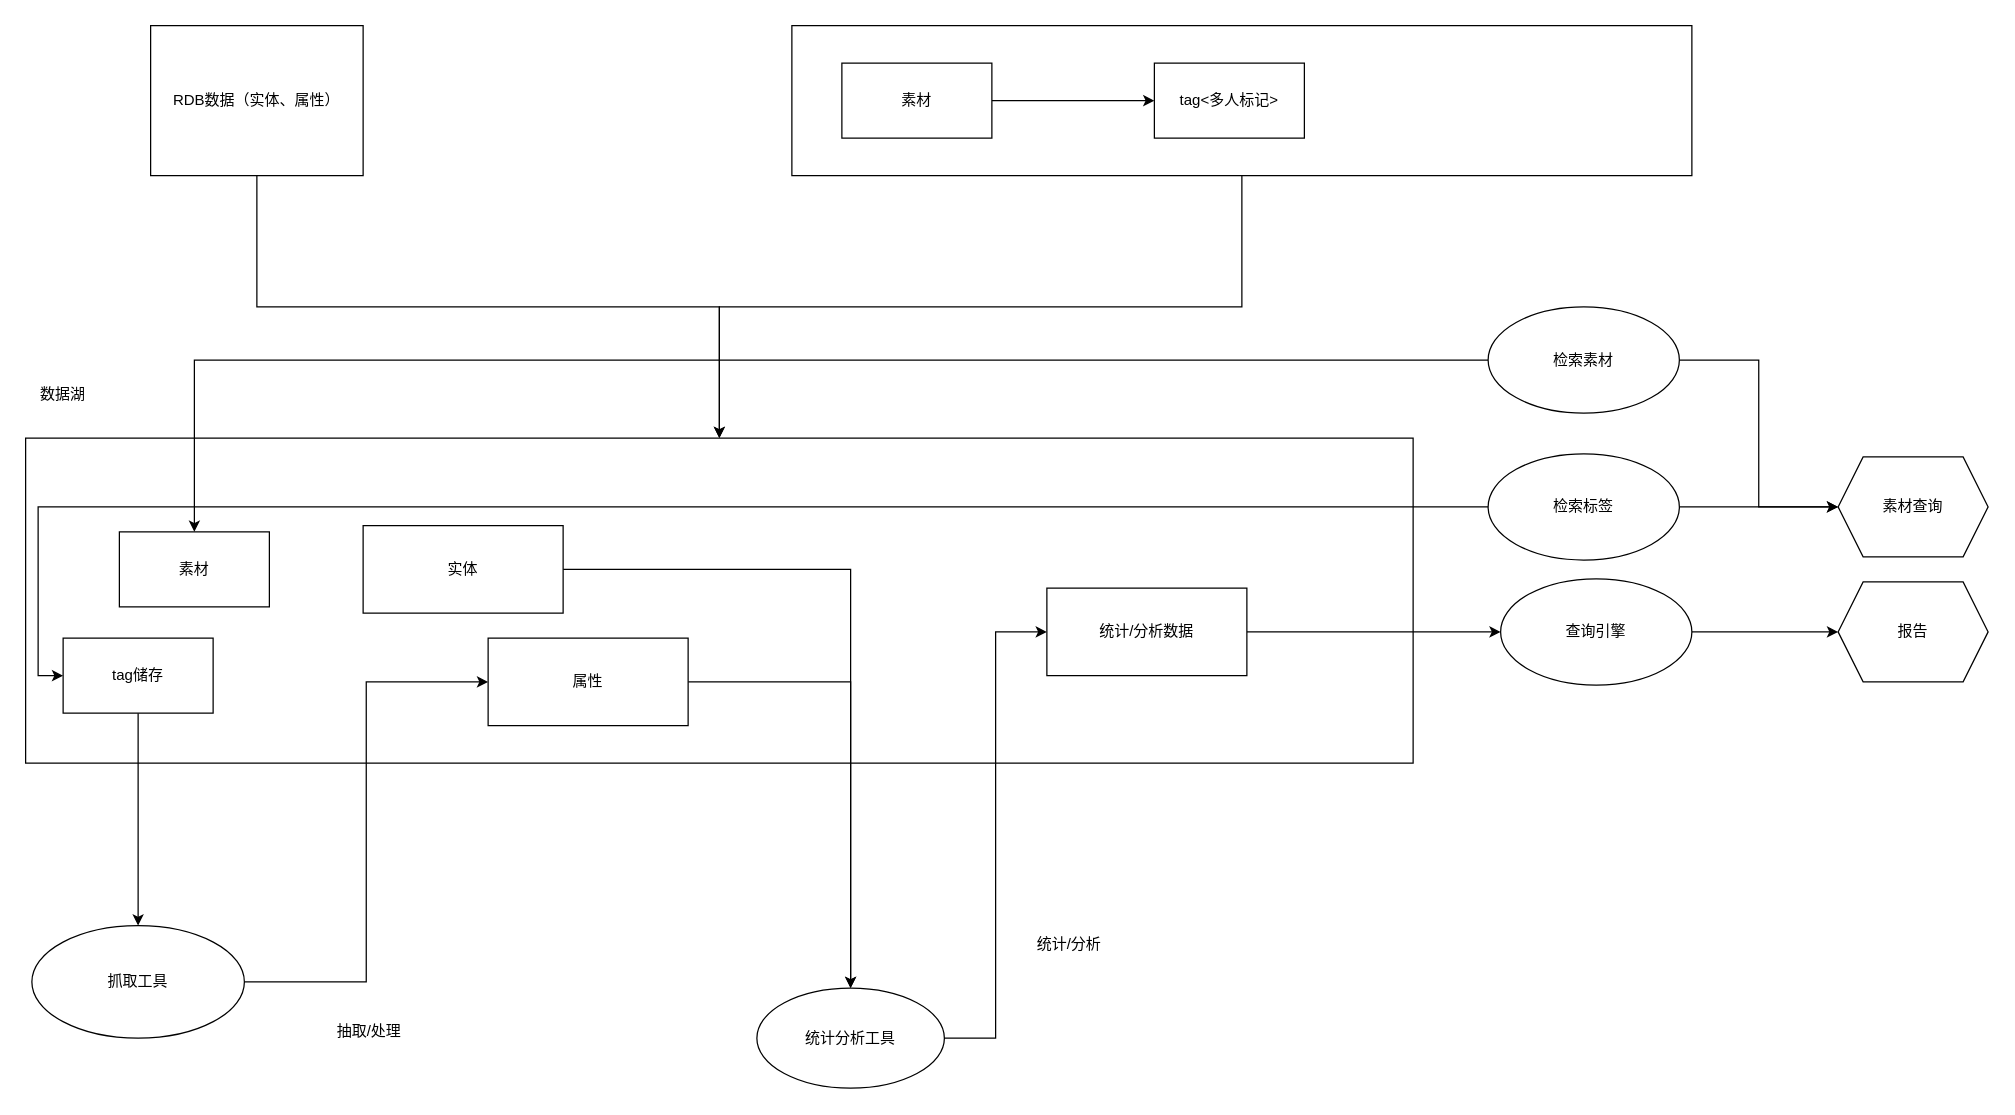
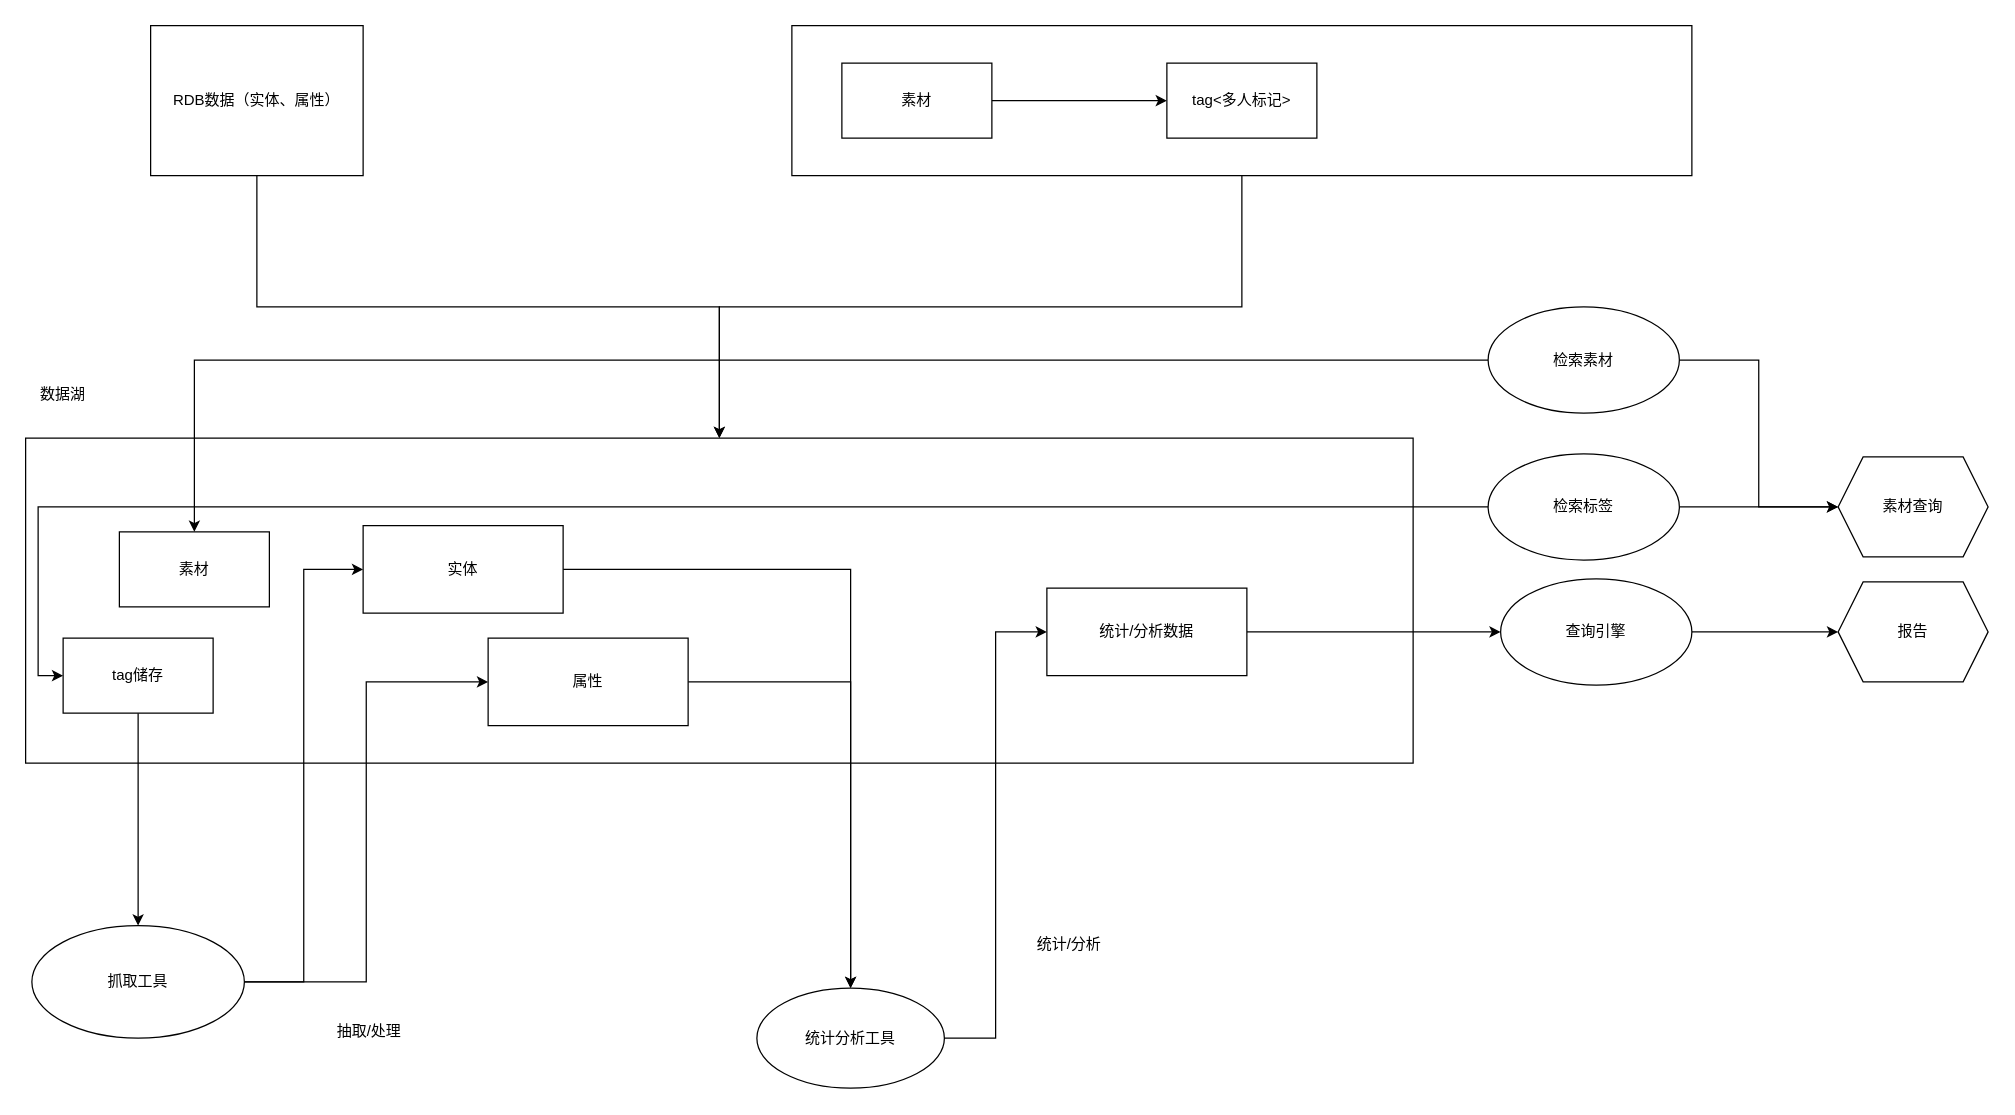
(1229, 101) -> (1242, 101)
none -> (304, 749)
